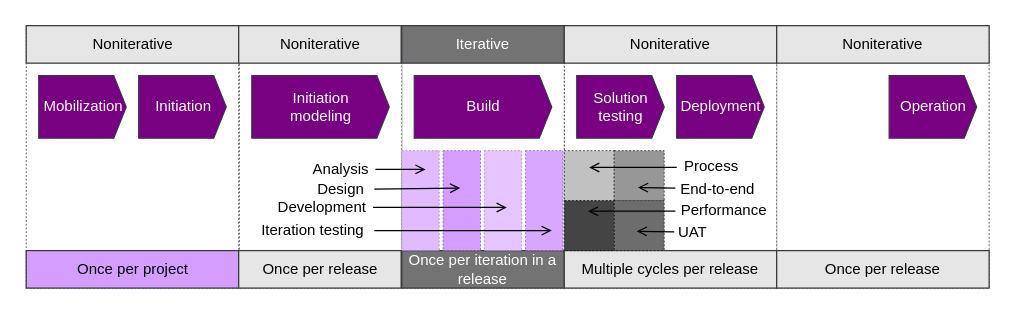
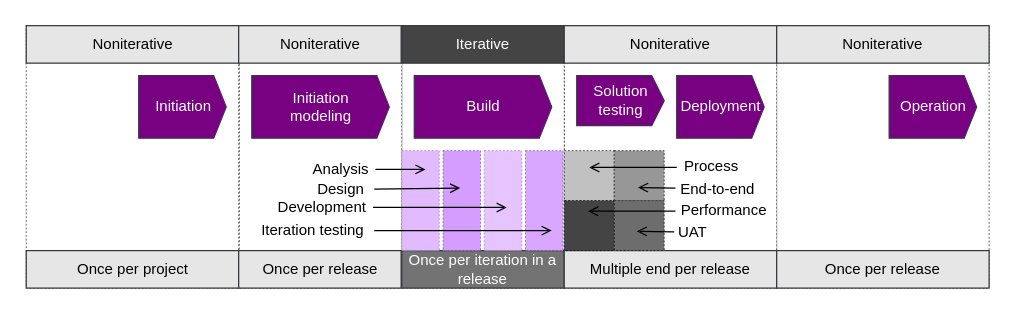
(483, 44) -> (483, 44)
(83, 107) -> none
(621, 107) -> (621, 101)
(133, 269) -> (133, 269)
(671, 269) -> (671, 269)
